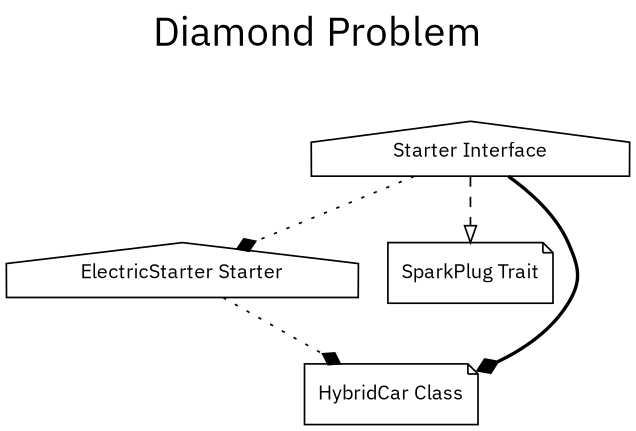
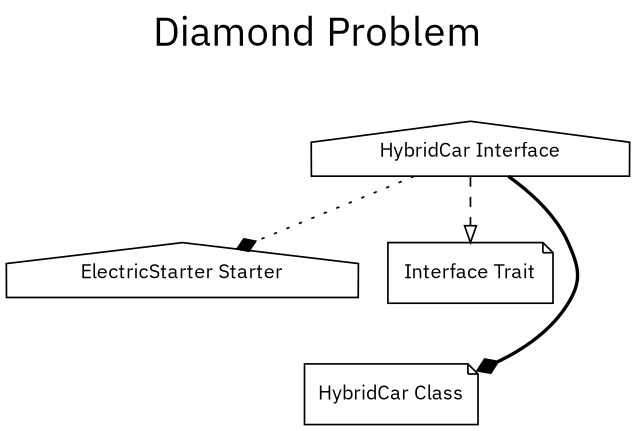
(470, 152) -> (470, 152)
(470, 273) -> (470, 273)
(273, 326) -> none
